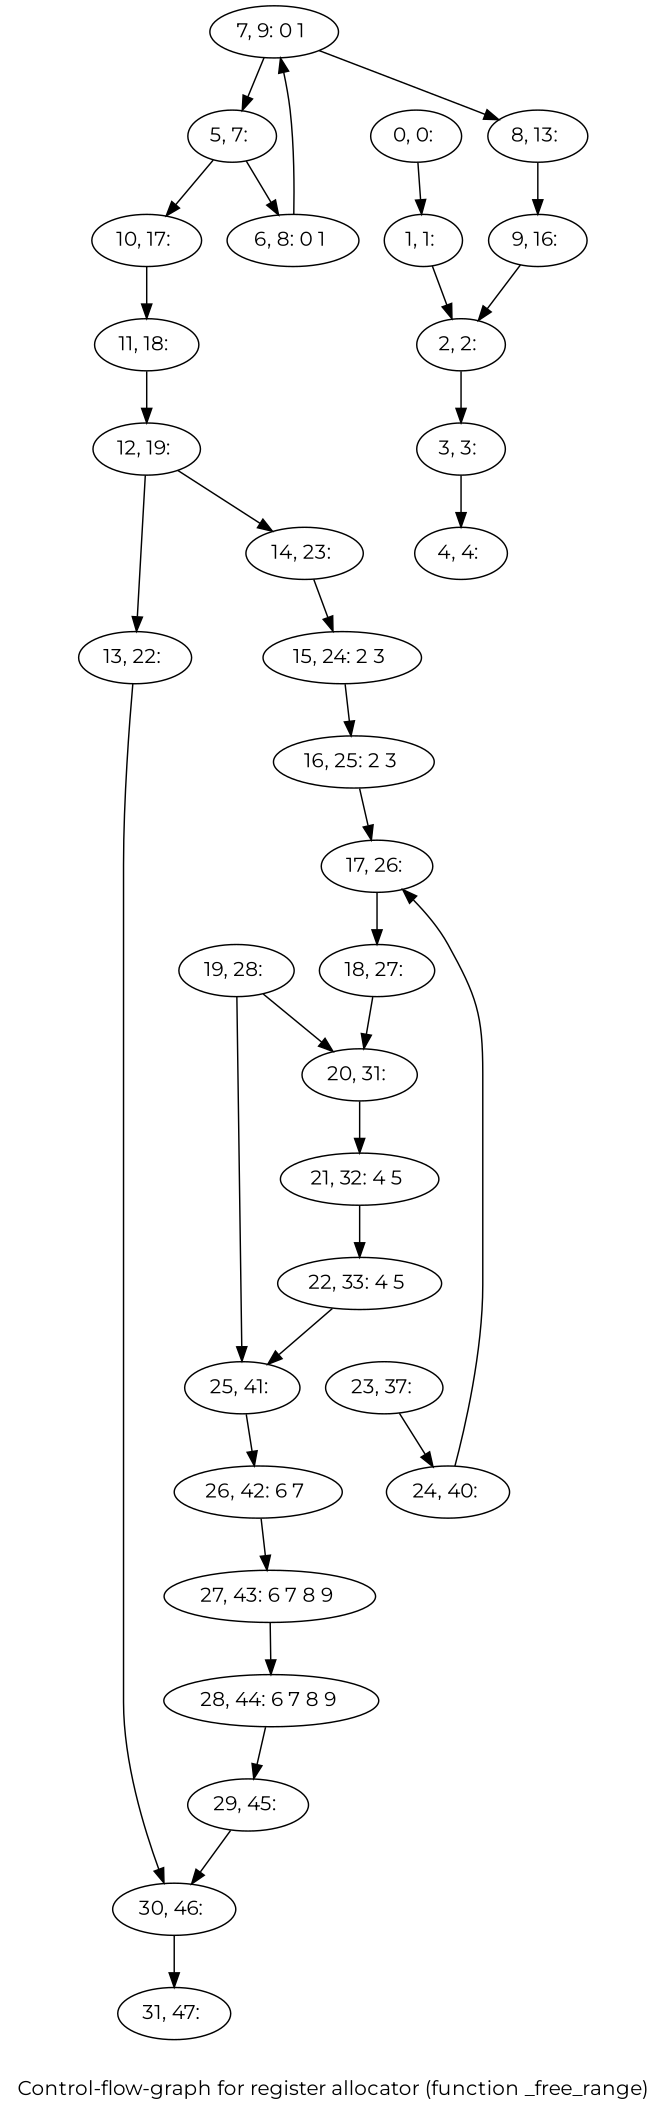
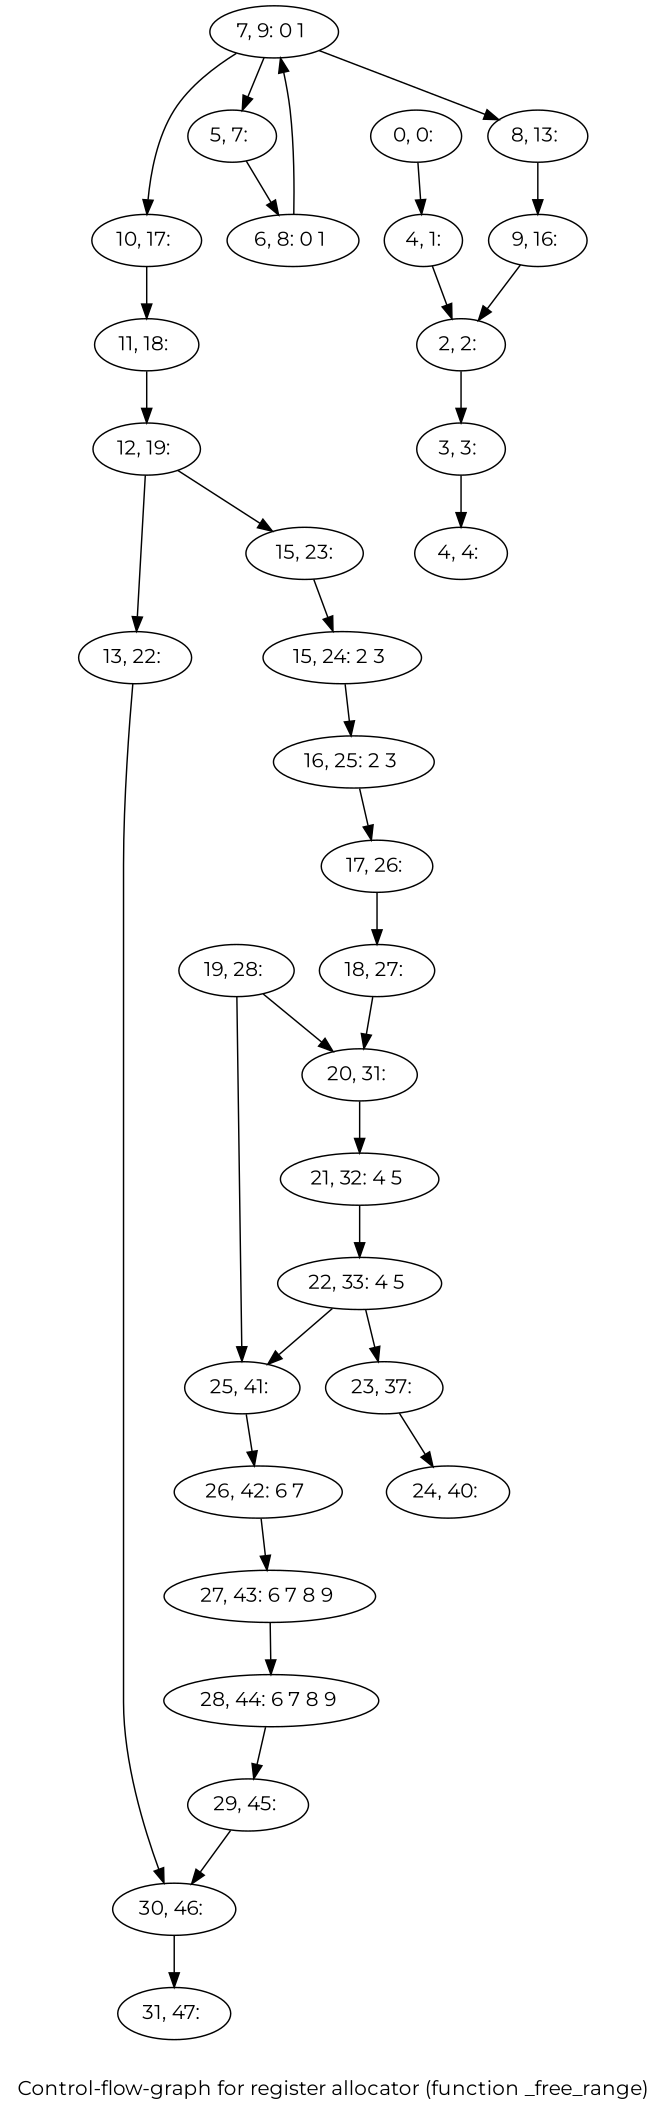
(194, 182) -> (172, 114)
(423, 240) -> (423, 240)
(305, 553) -> (305, 553)
(483, 1175) -> none
none -> (370, 1329)
